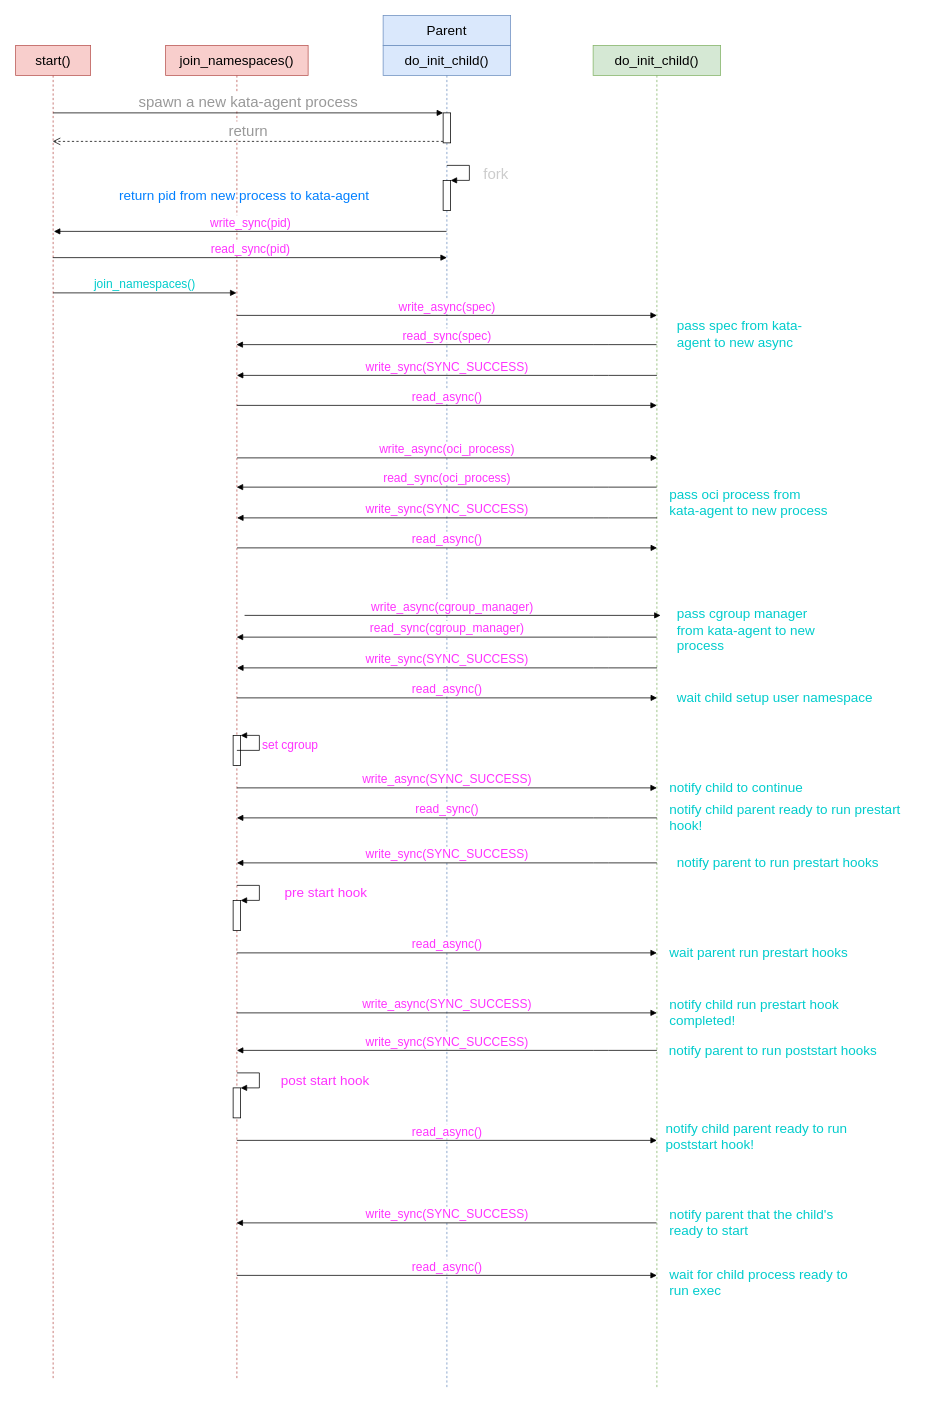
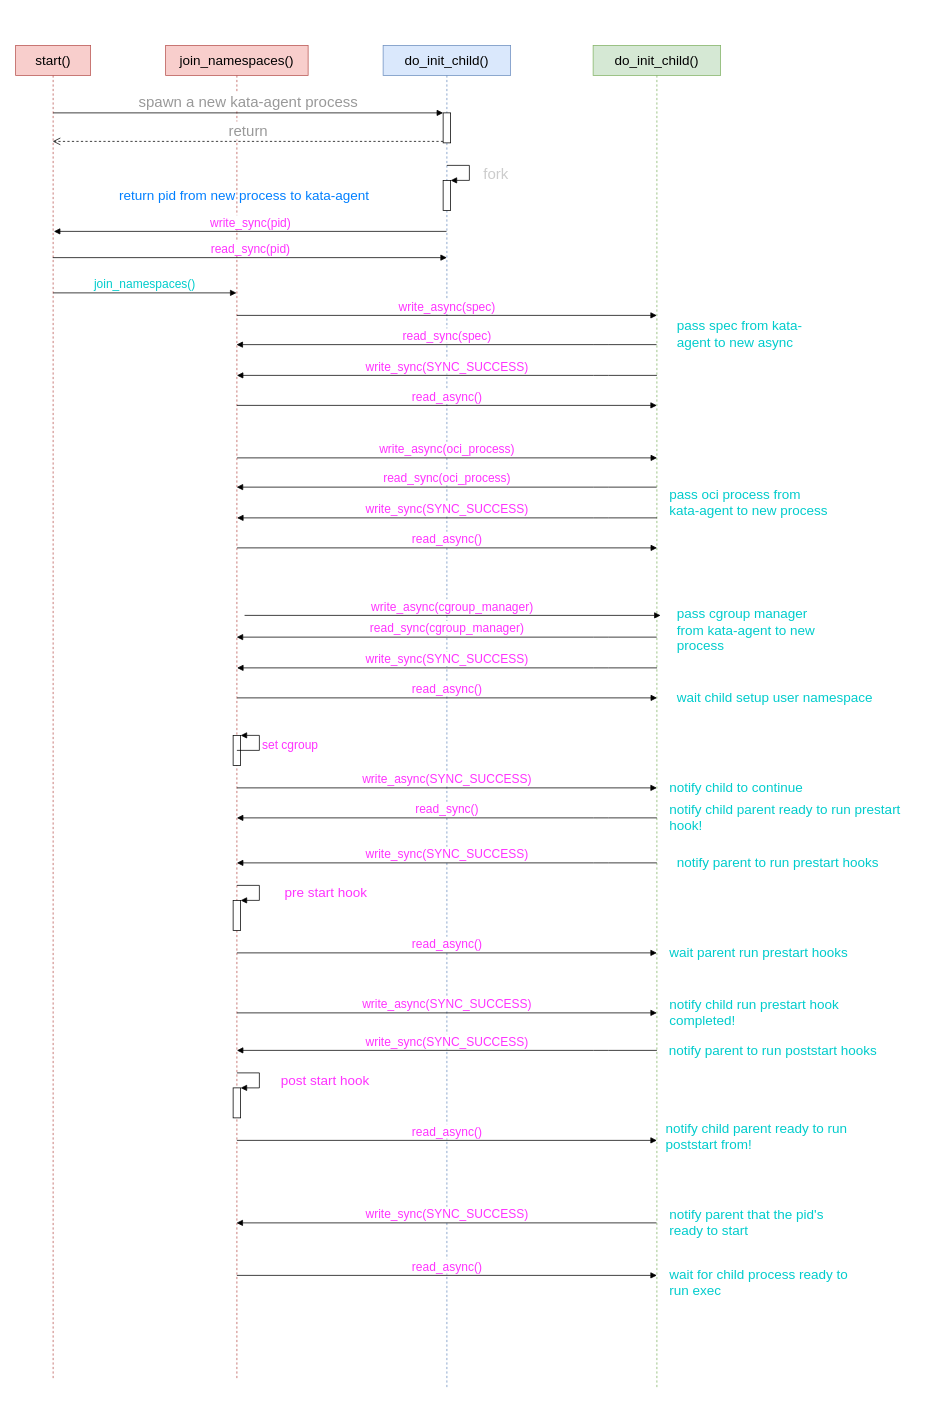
(447, 30) -> none
(770, 1137) -> (770, 1137)
(762, 1223) -> (762, 1223)
